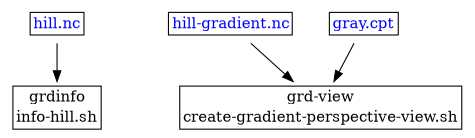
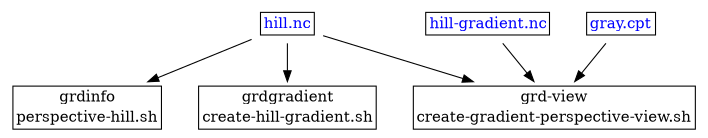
none -> (393, 57)
none -> (287, 108)
(57, 117) -> (87, 117)
